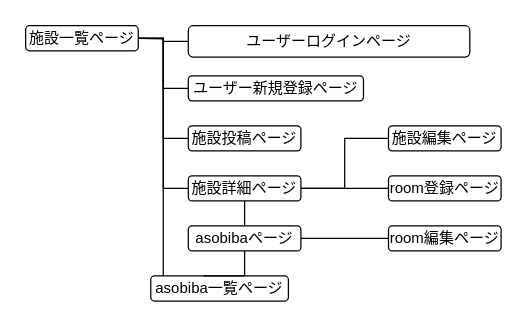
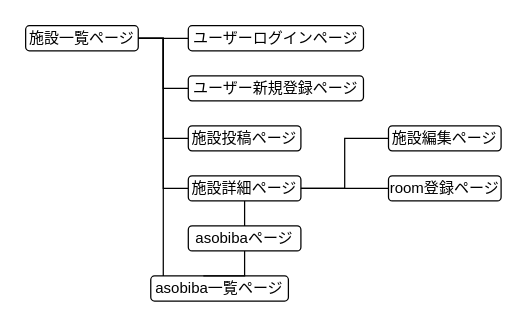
(329, 41) -> (276, 38)
(345, 238) -> none
(444, 238) -> none
